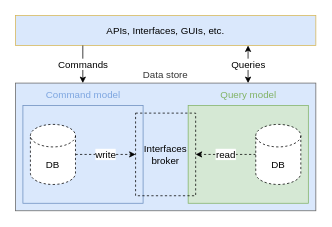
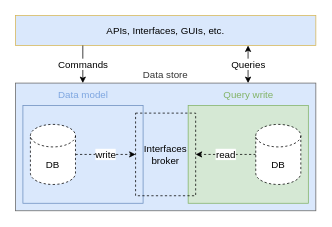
(83, 94) -> (83, 94)
(248, 94) -> (248, 94)
